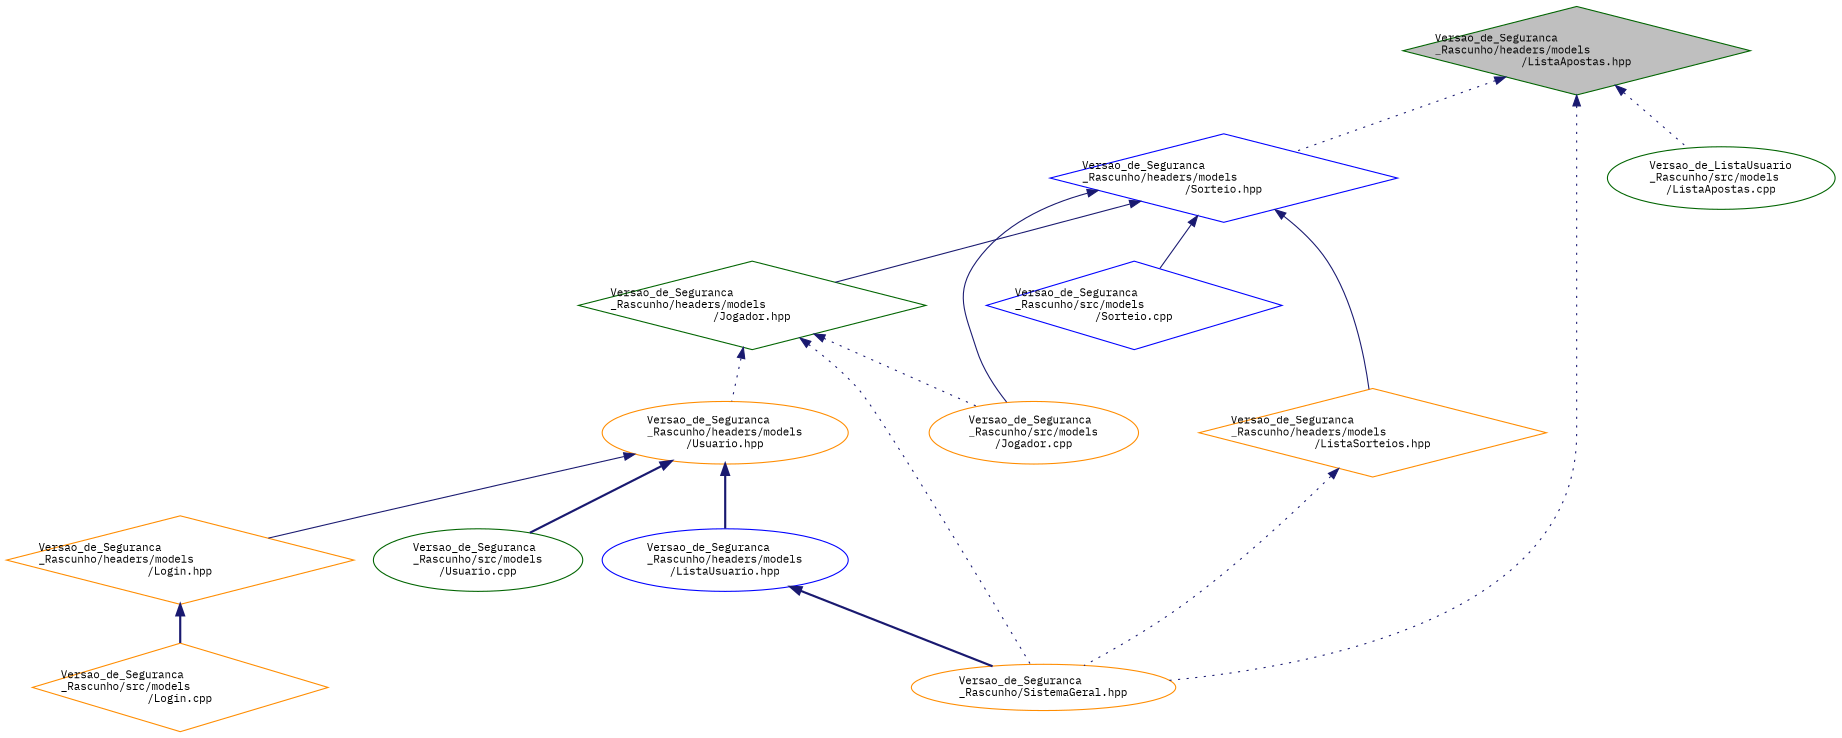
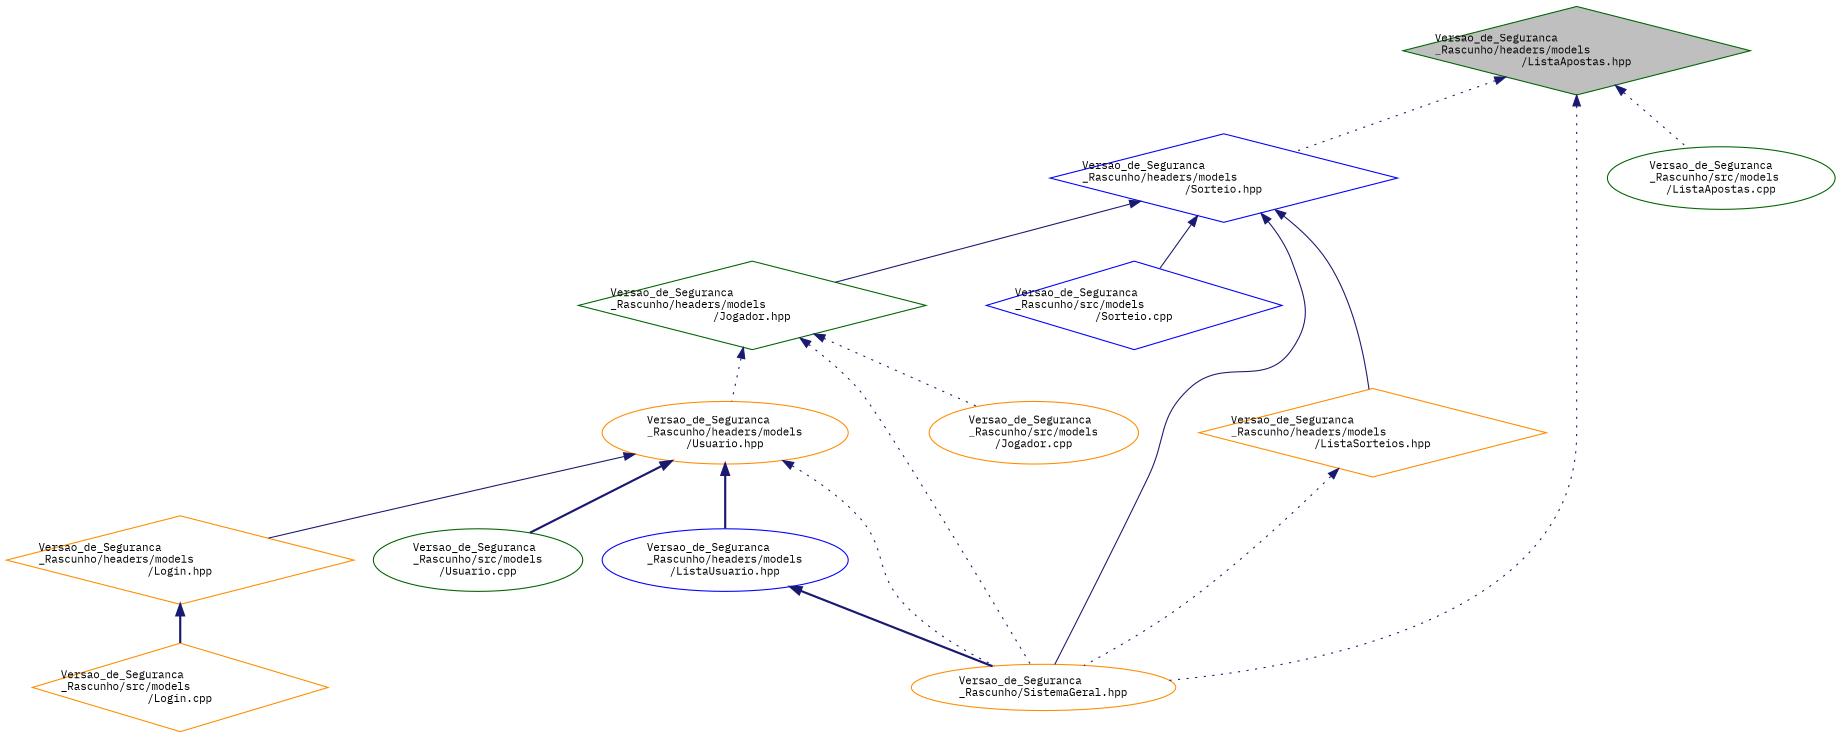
(1721, 178) -> (1721, 178)
(971, 270) -> (1172, 410)
none -> (885, 573)
